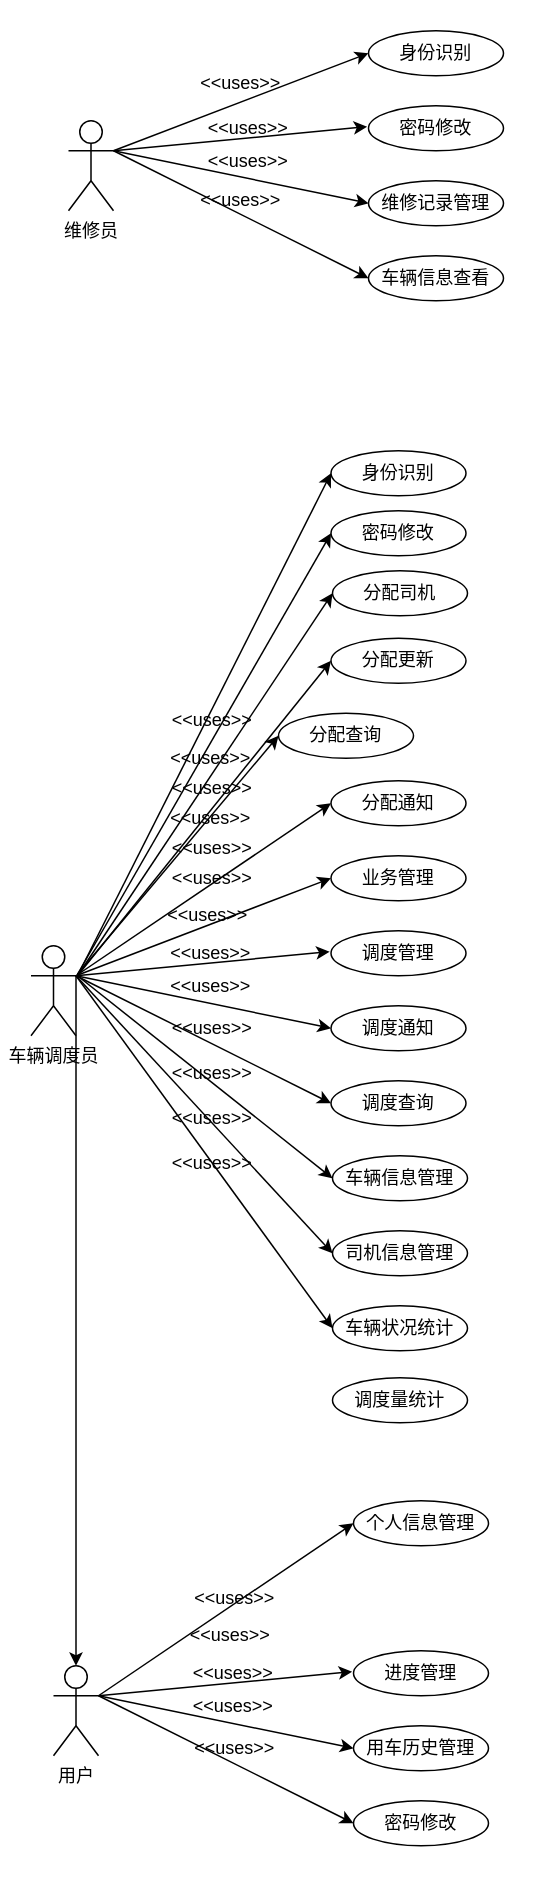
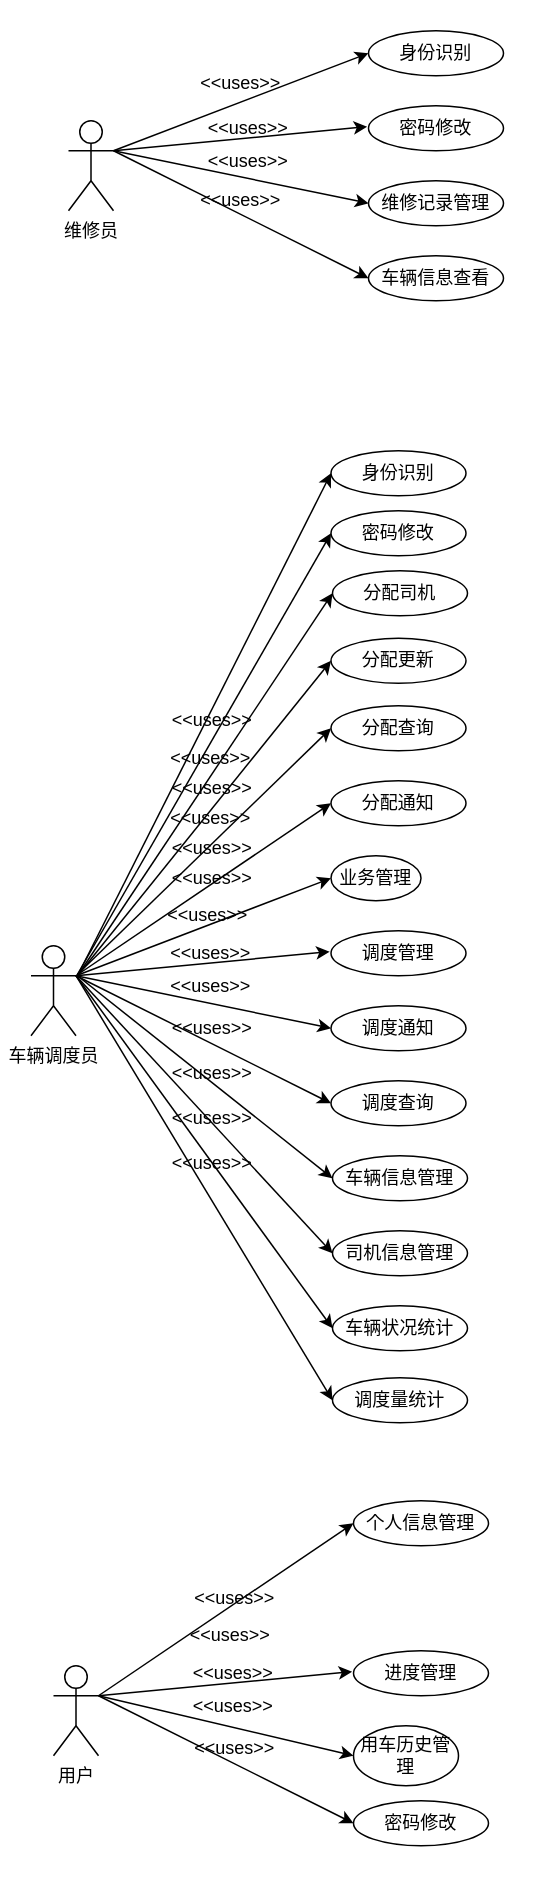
(346, 736) -> (398, 728)
(398, 878) -> (376, 878)
(76, 1318) -> (207, 1193)
(421, 1748) -> (406, 1756)
